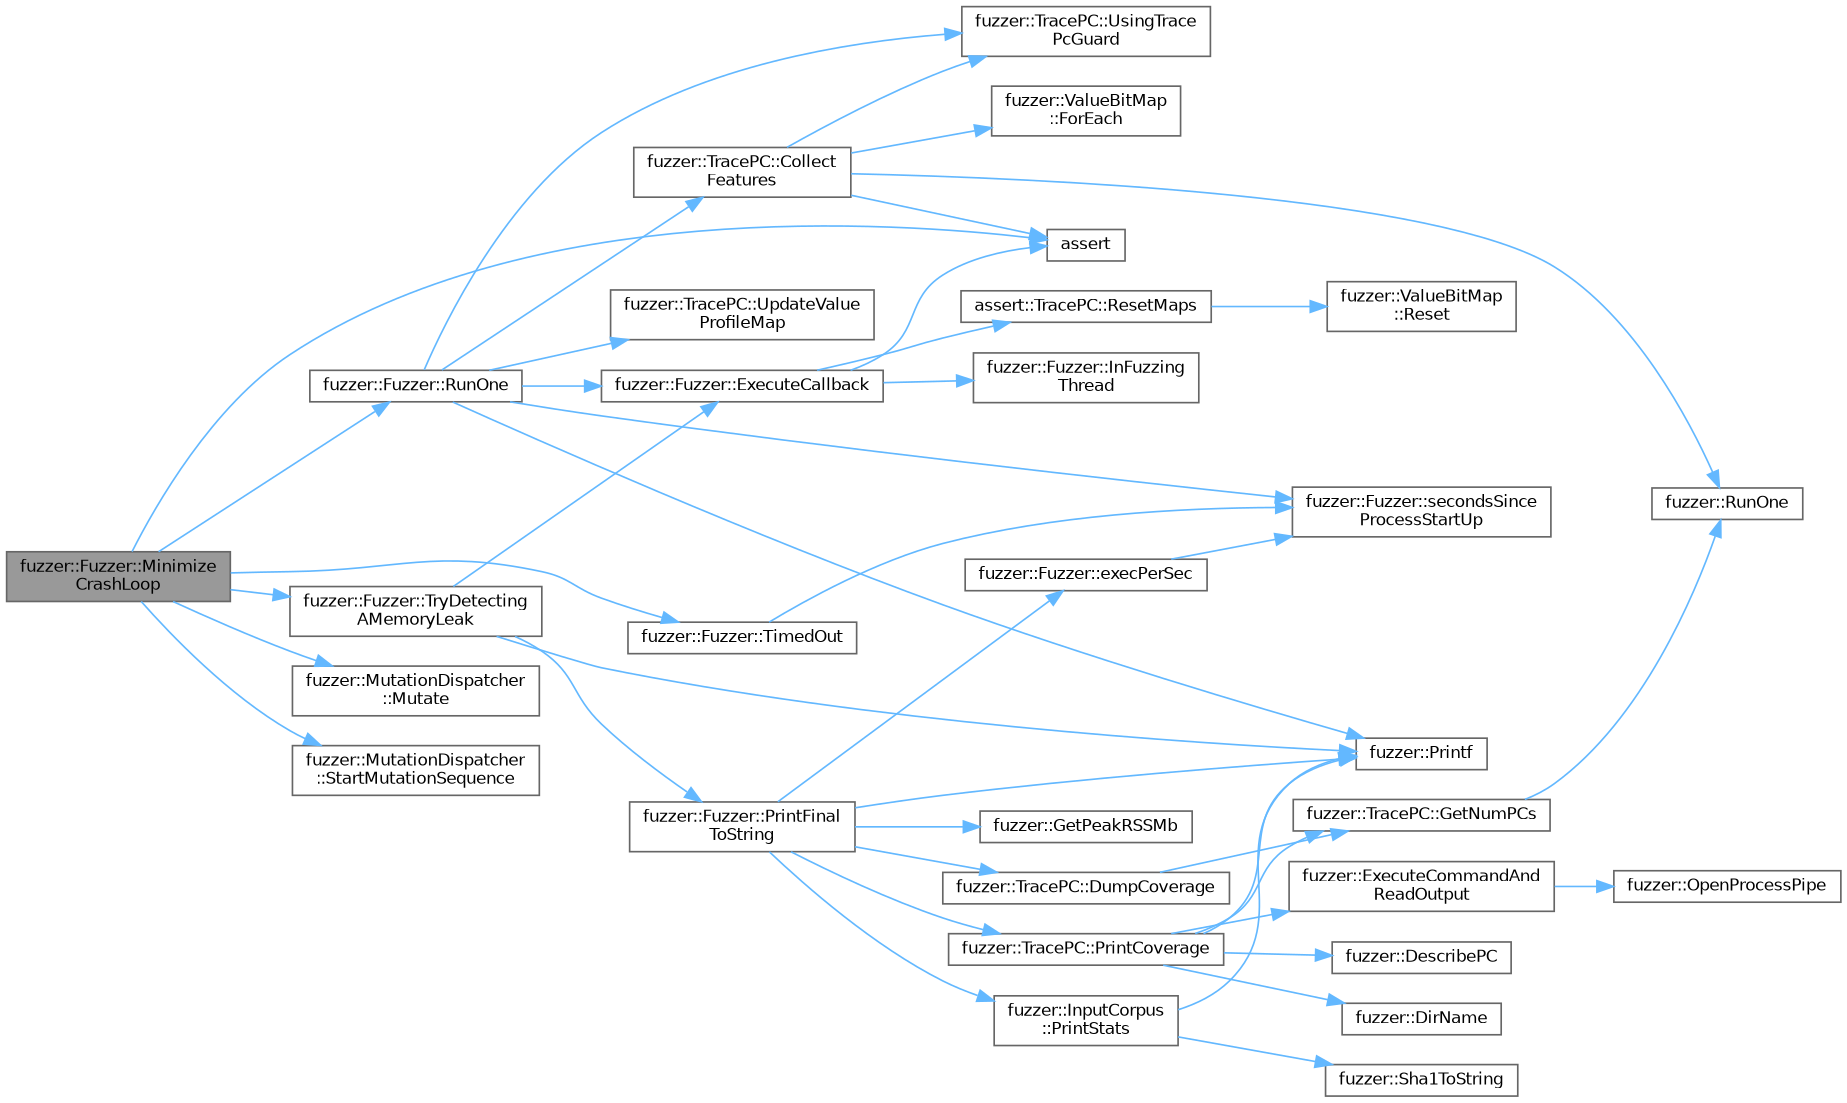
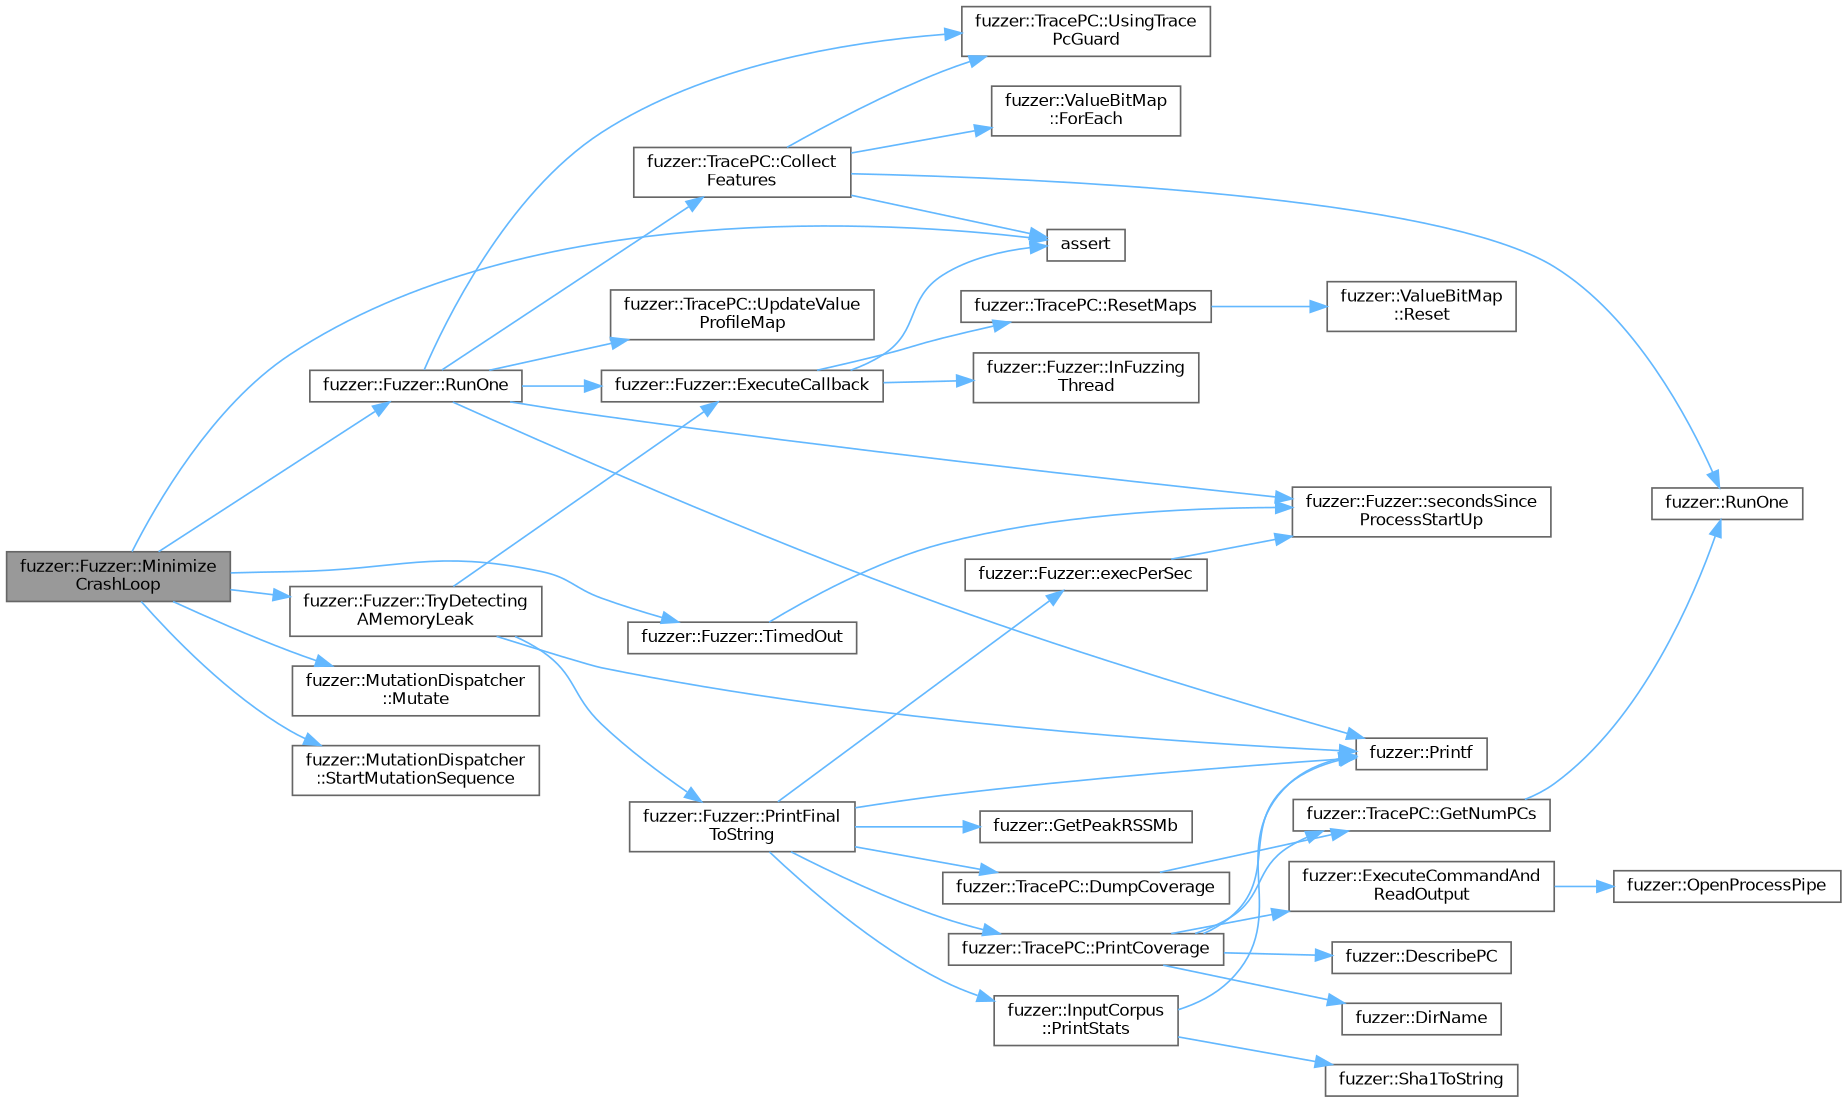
(1086, 307) -> (1086, 307)
